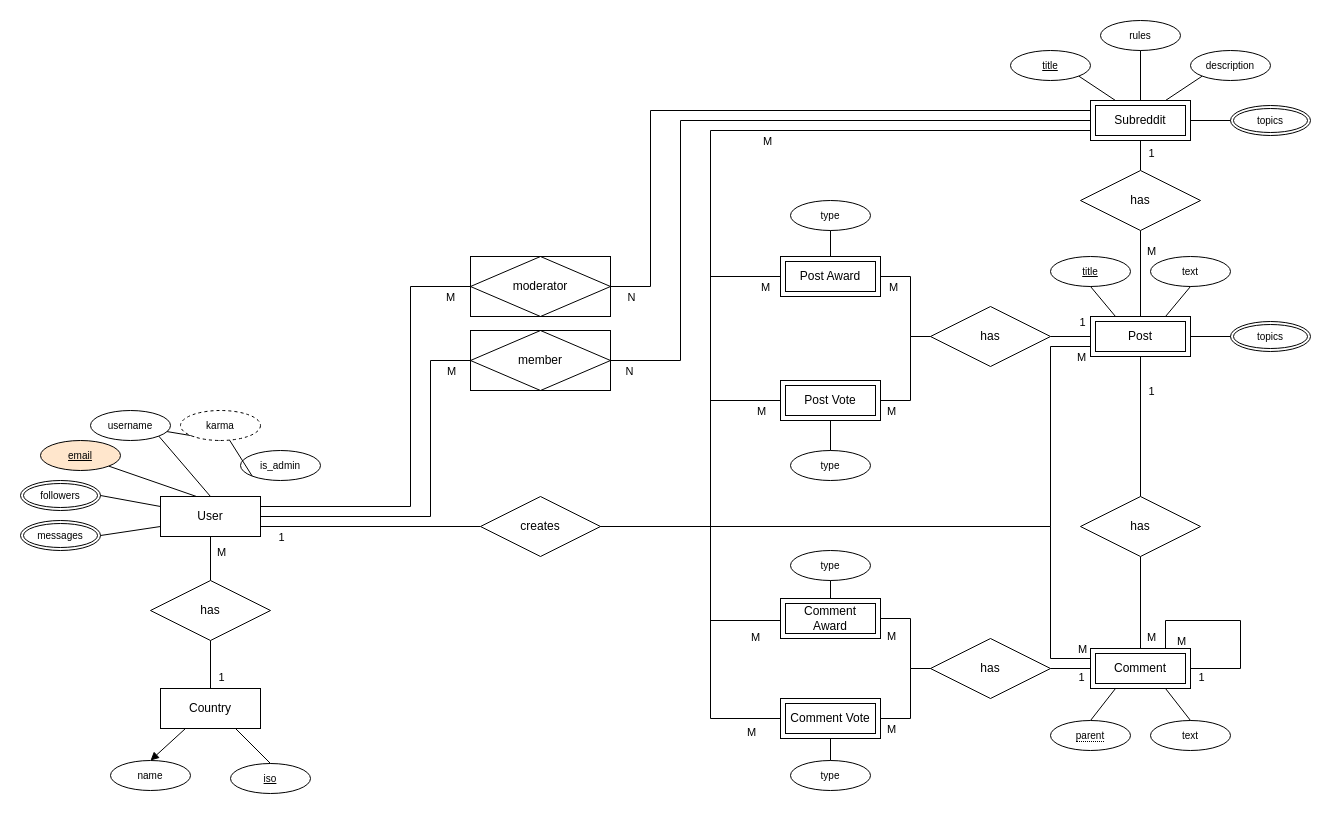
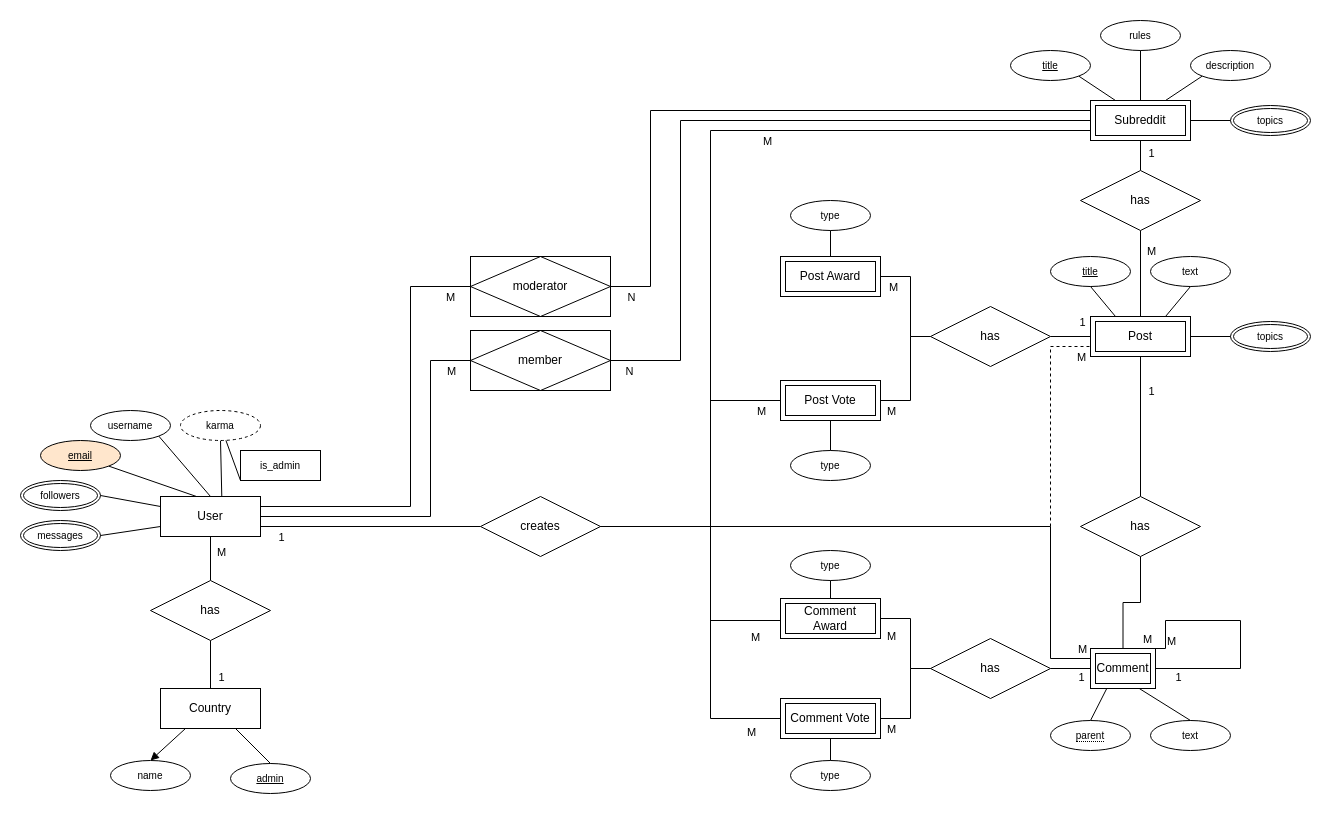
(746, 277) -> none
(1051, 416) -> (1051, 416)
(180, 434) -> (221, 469)
(281, 466) -> (281, 466)
(1141, 669) -> (1123, 669)
(271, 779) -> (271, 779)
